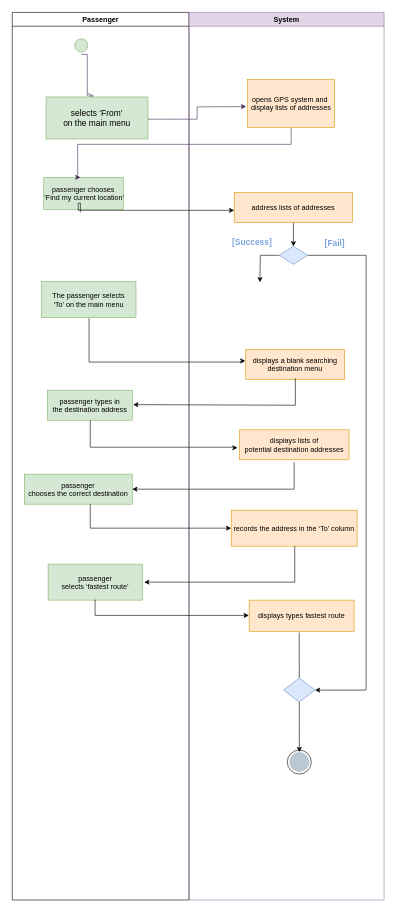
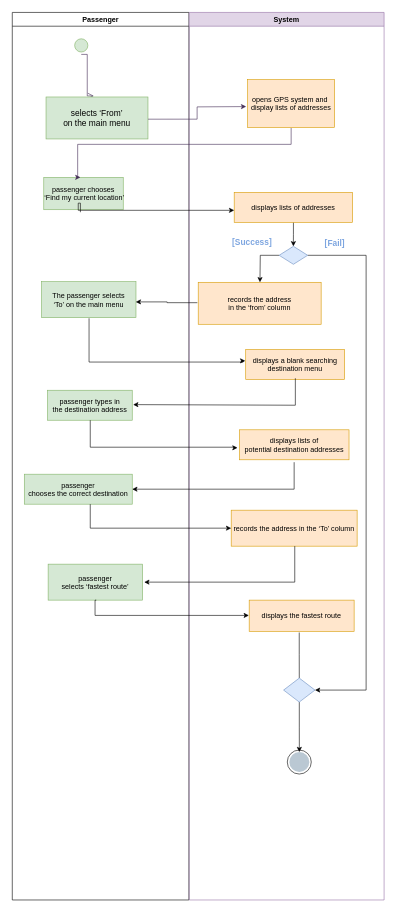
(293, 208) -> (293, 208)
none -> (170, 303)
none -> (260, 303)
(302, 616) -> (302, 616)
